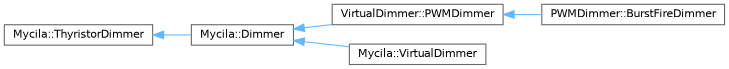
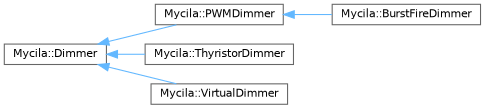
(418, 15) -> (219, 15)
(633, 15) -> (406, 15)
(177, 35) -> (131, 54)
